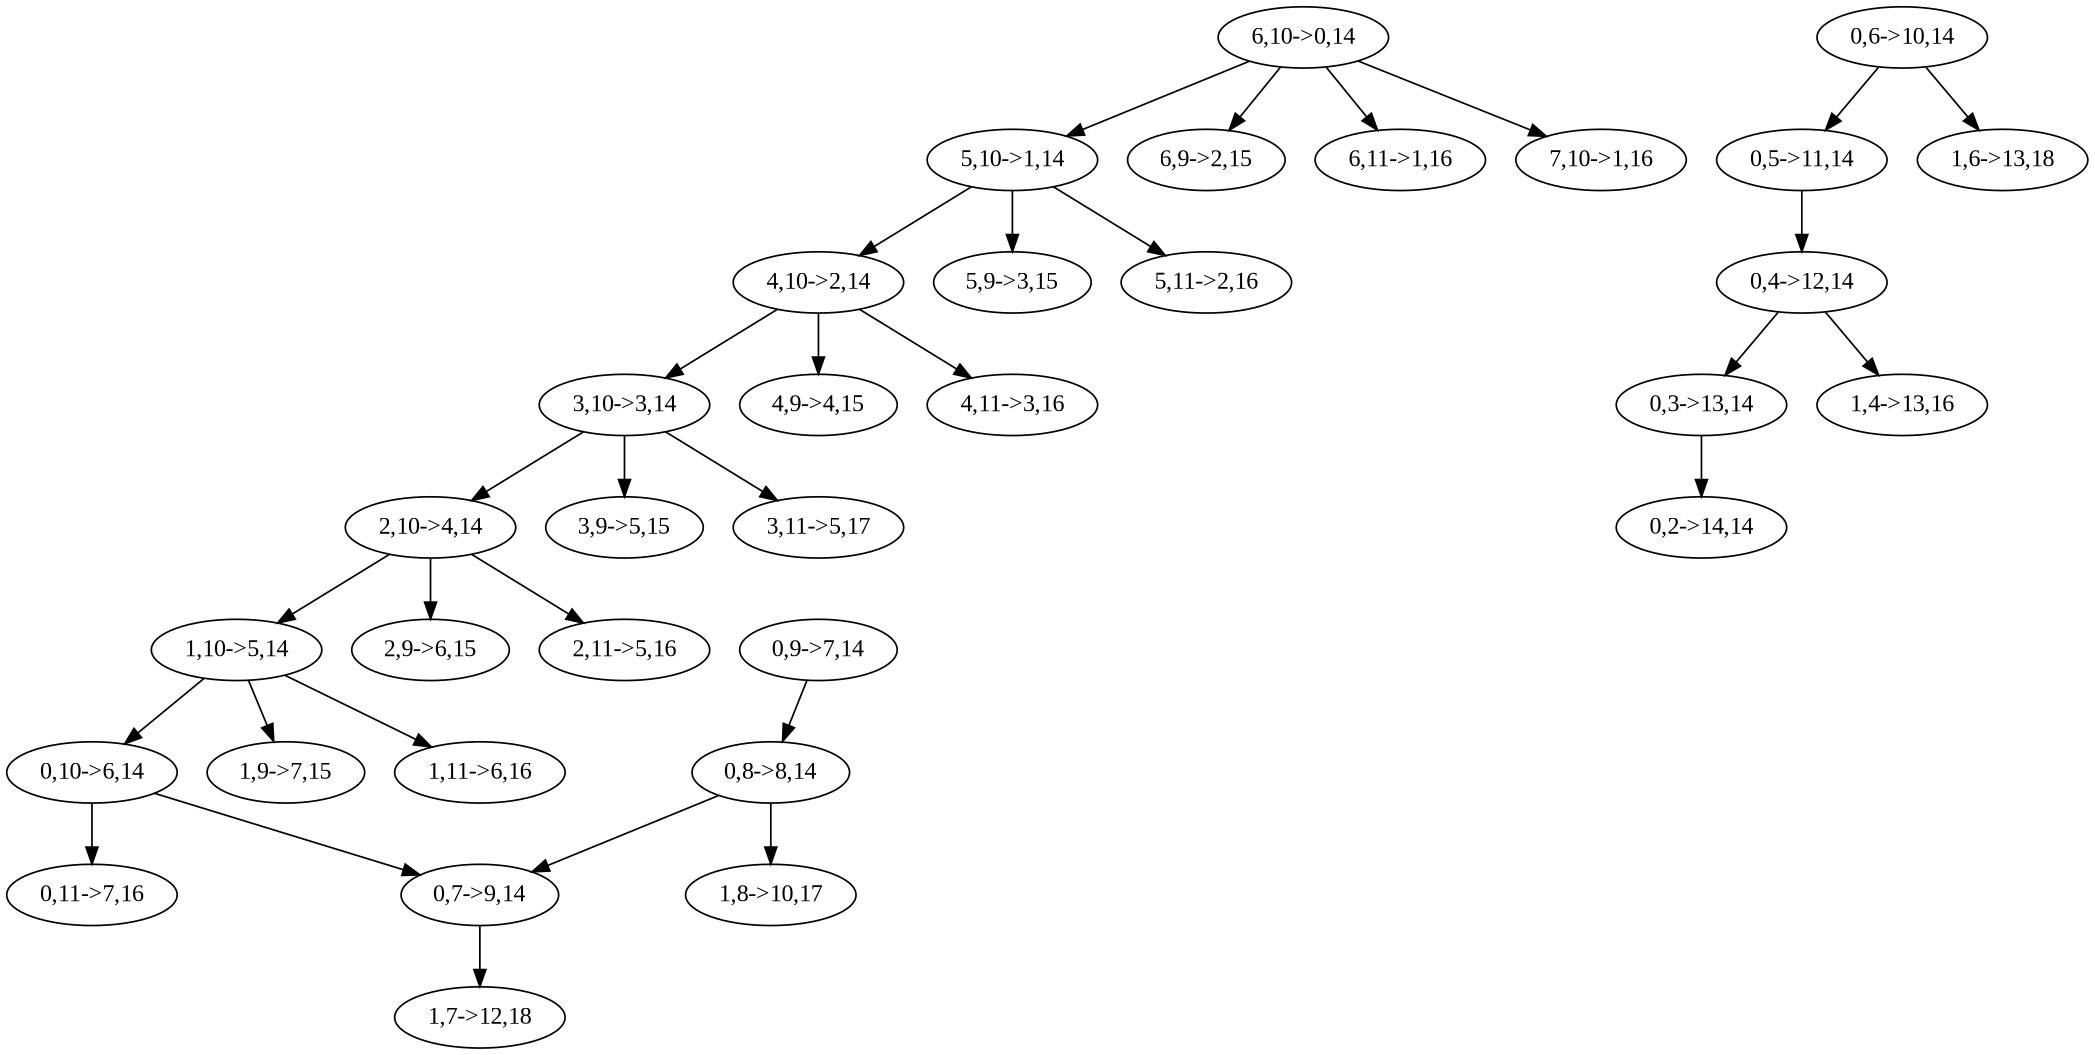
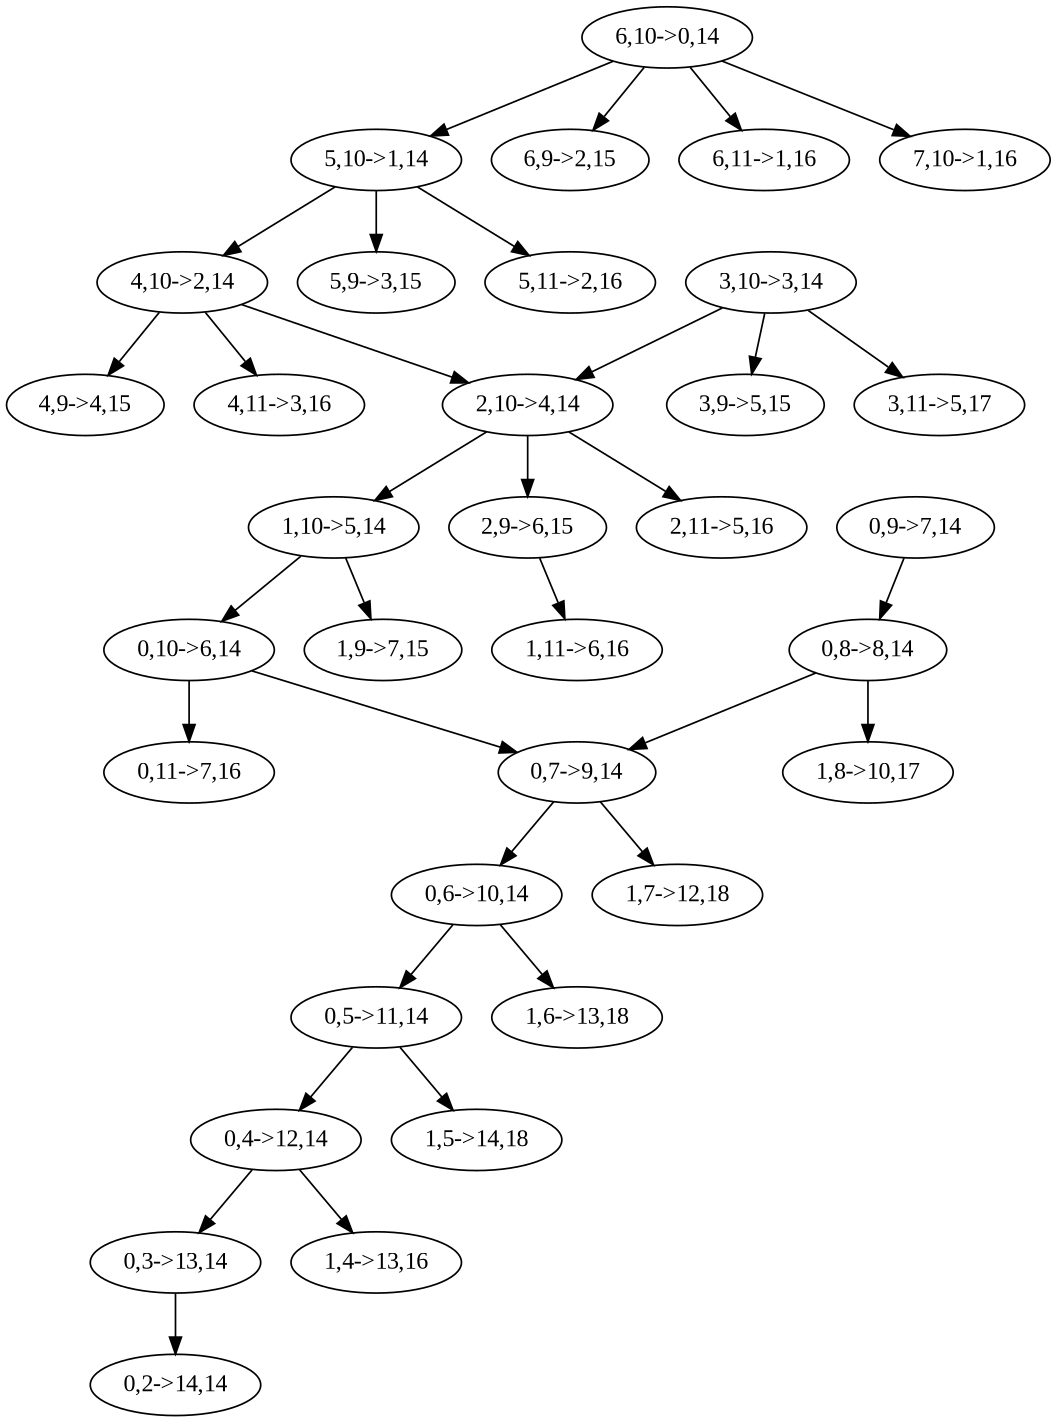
(729, 339) -> (347, 341)
(350, 707) -> (549, 580)
none -> (533, 827)
none -> (477, 1140)
